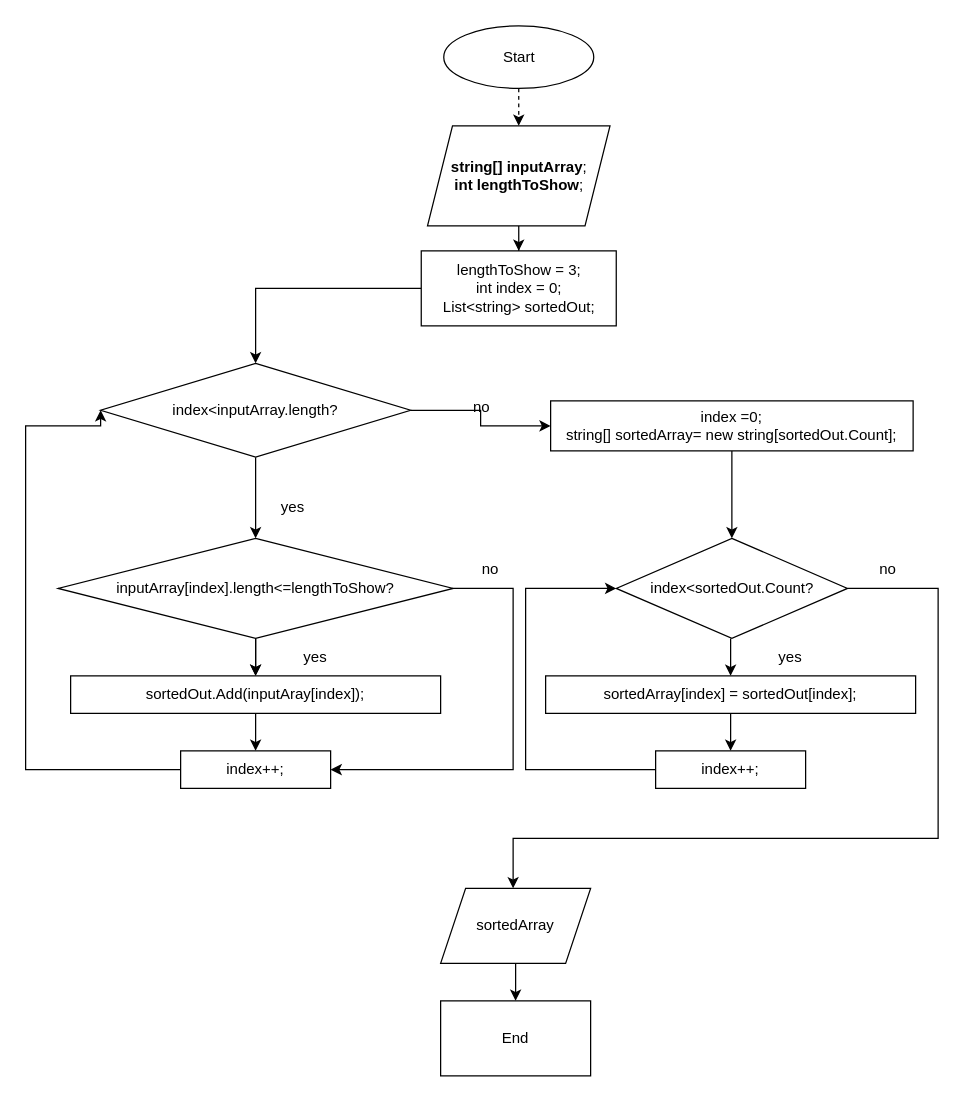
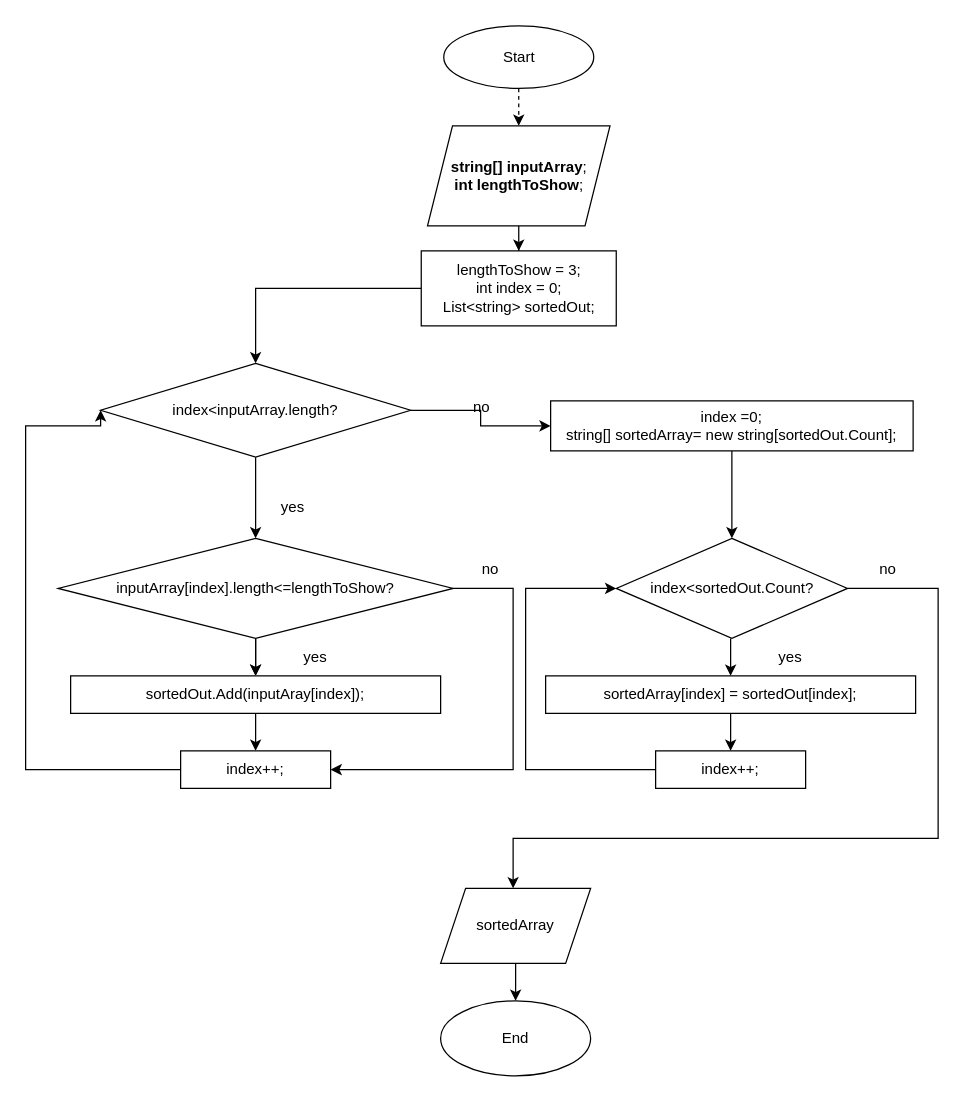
(516, 1038) -> (516, 1038)
